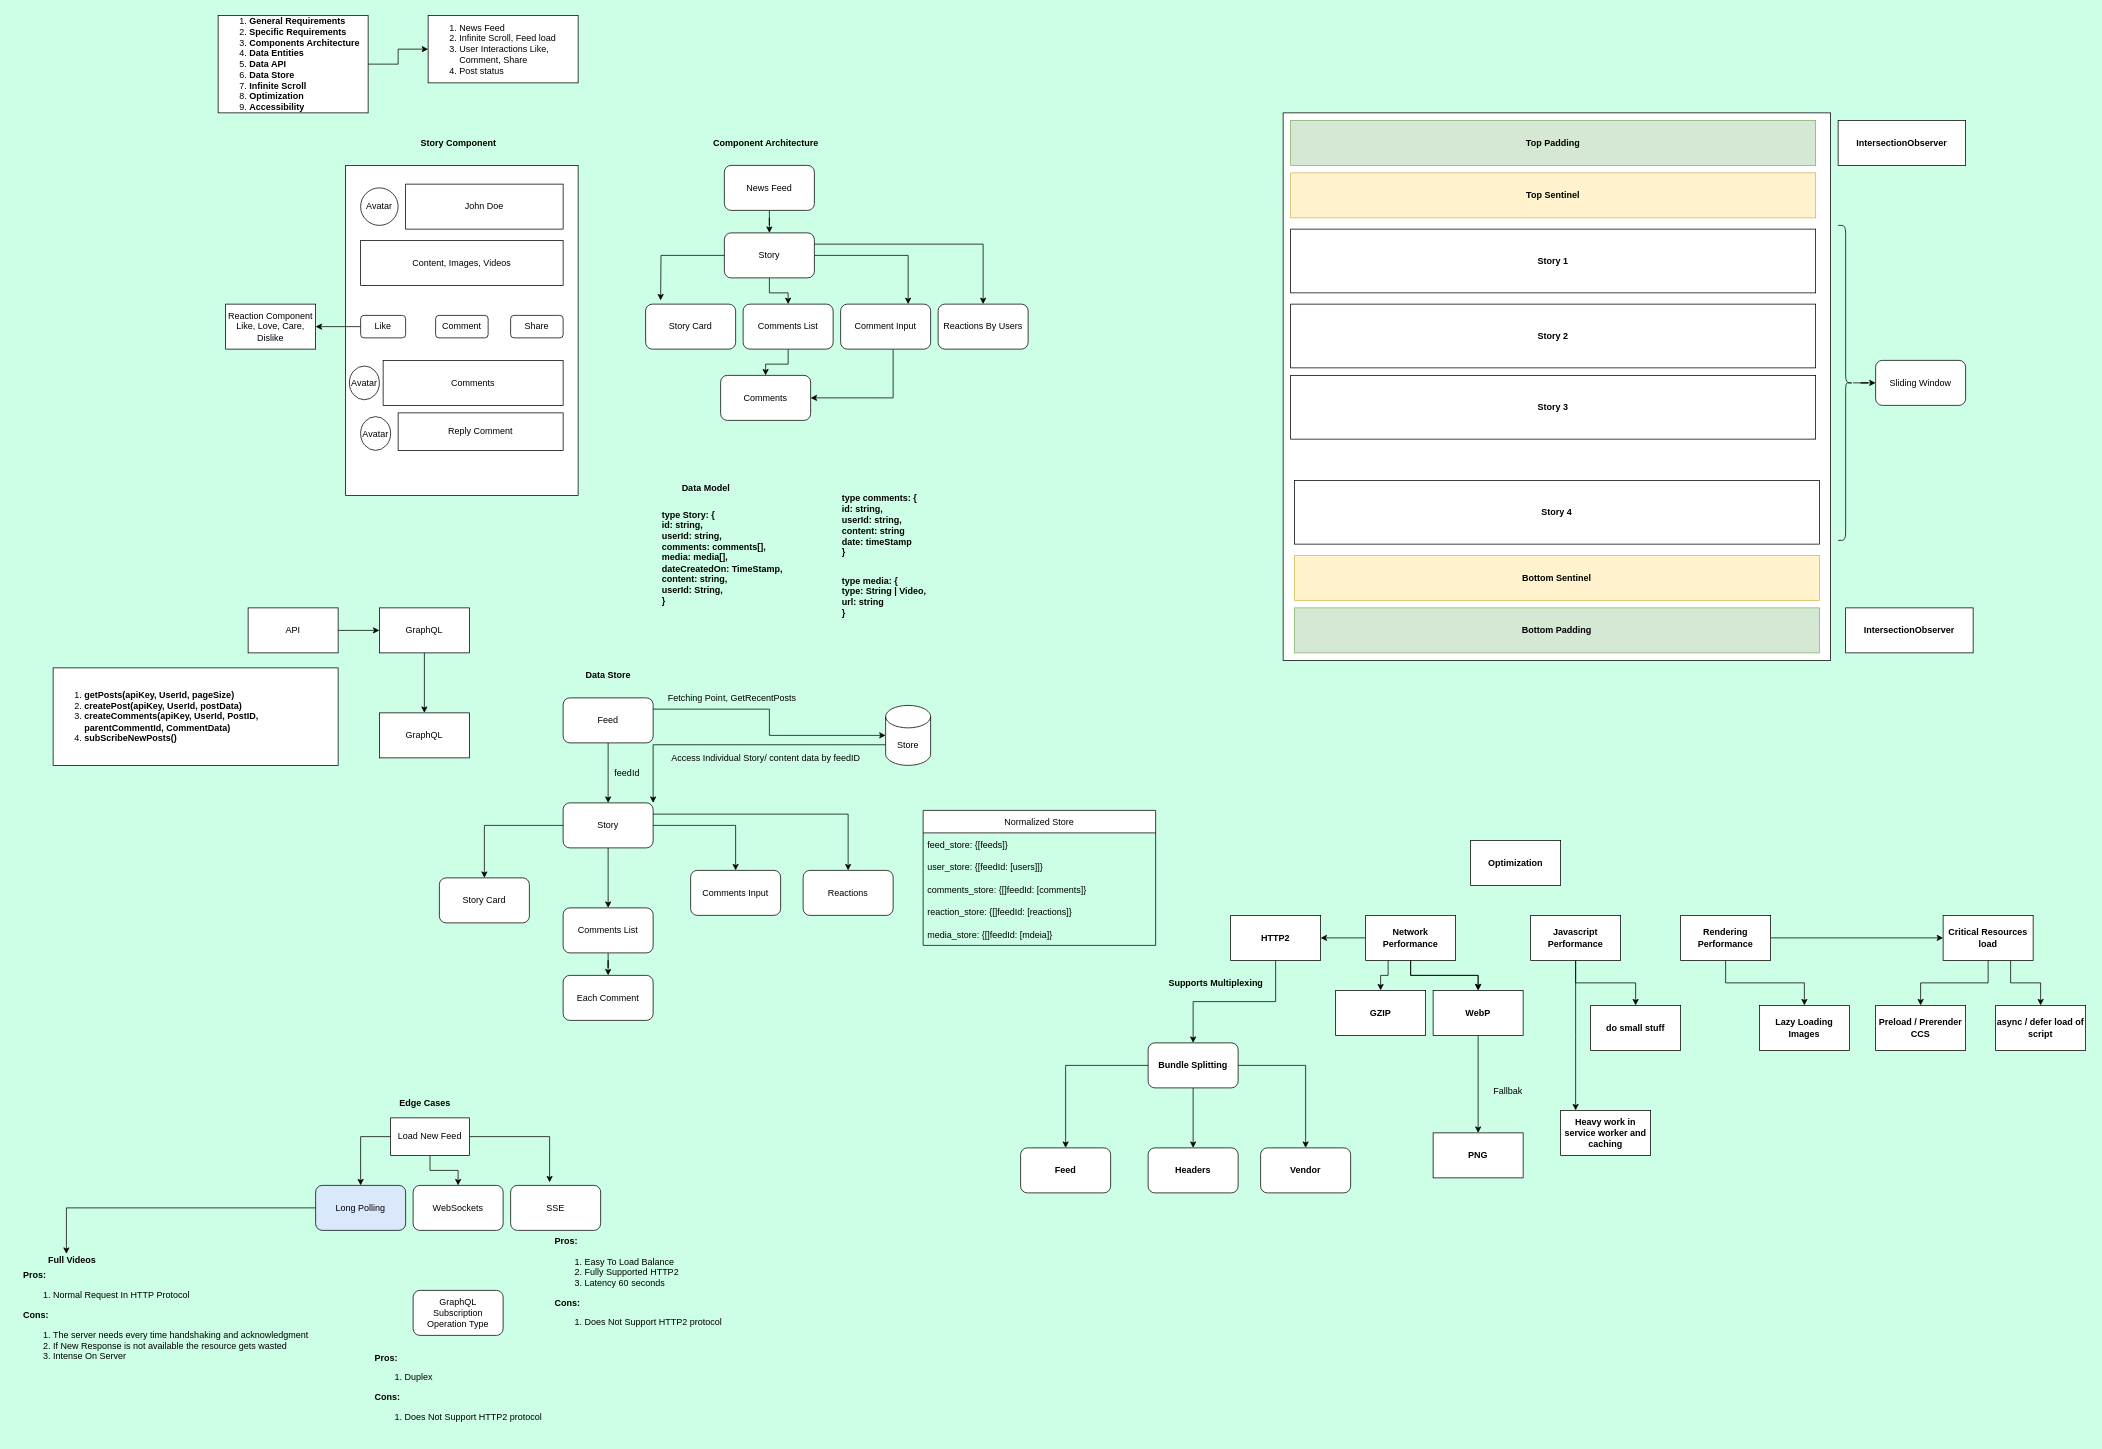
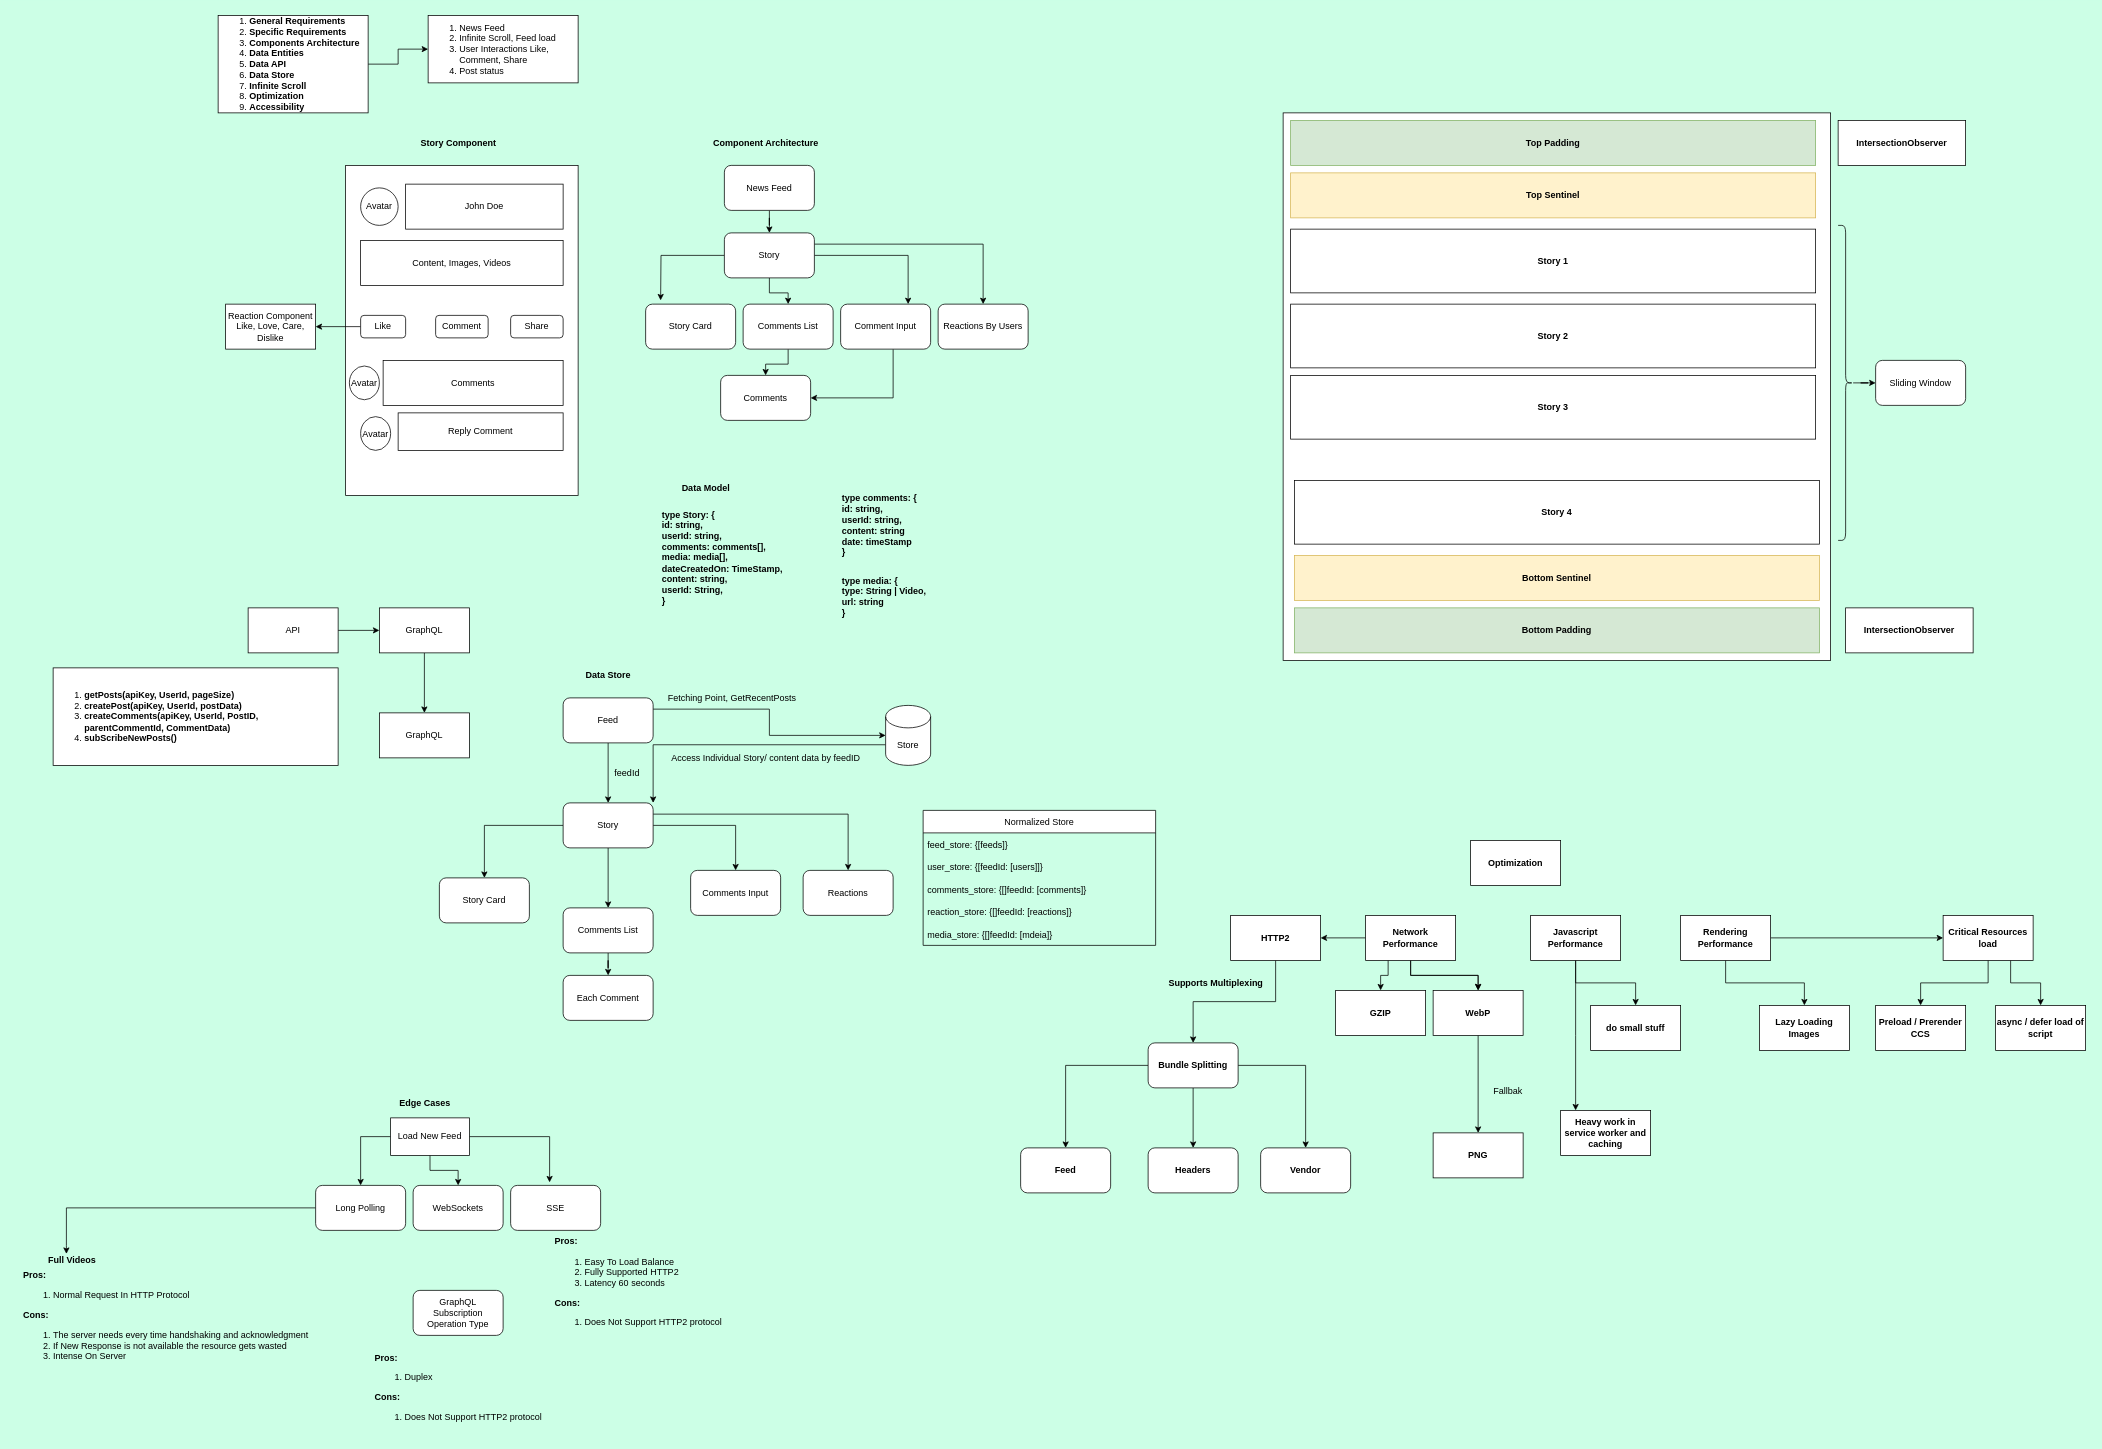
(360, 1208) -> (360, 1208)
